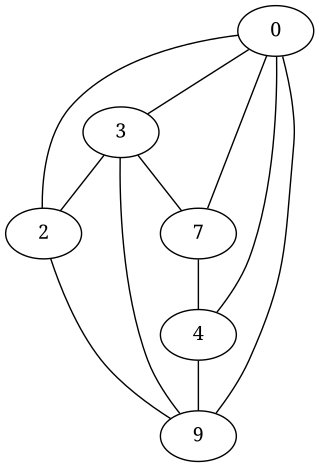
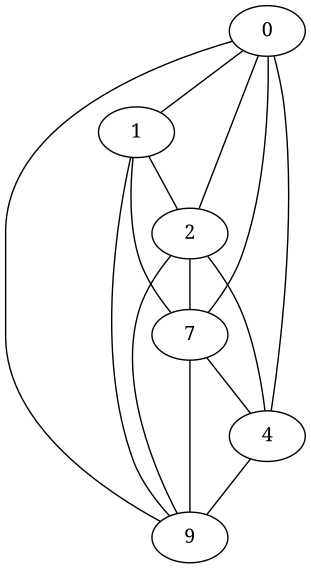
(121, 132) -> (136, 132)
none -> (190, 284)
none -> (248, 329)
none -> (190, 436)
